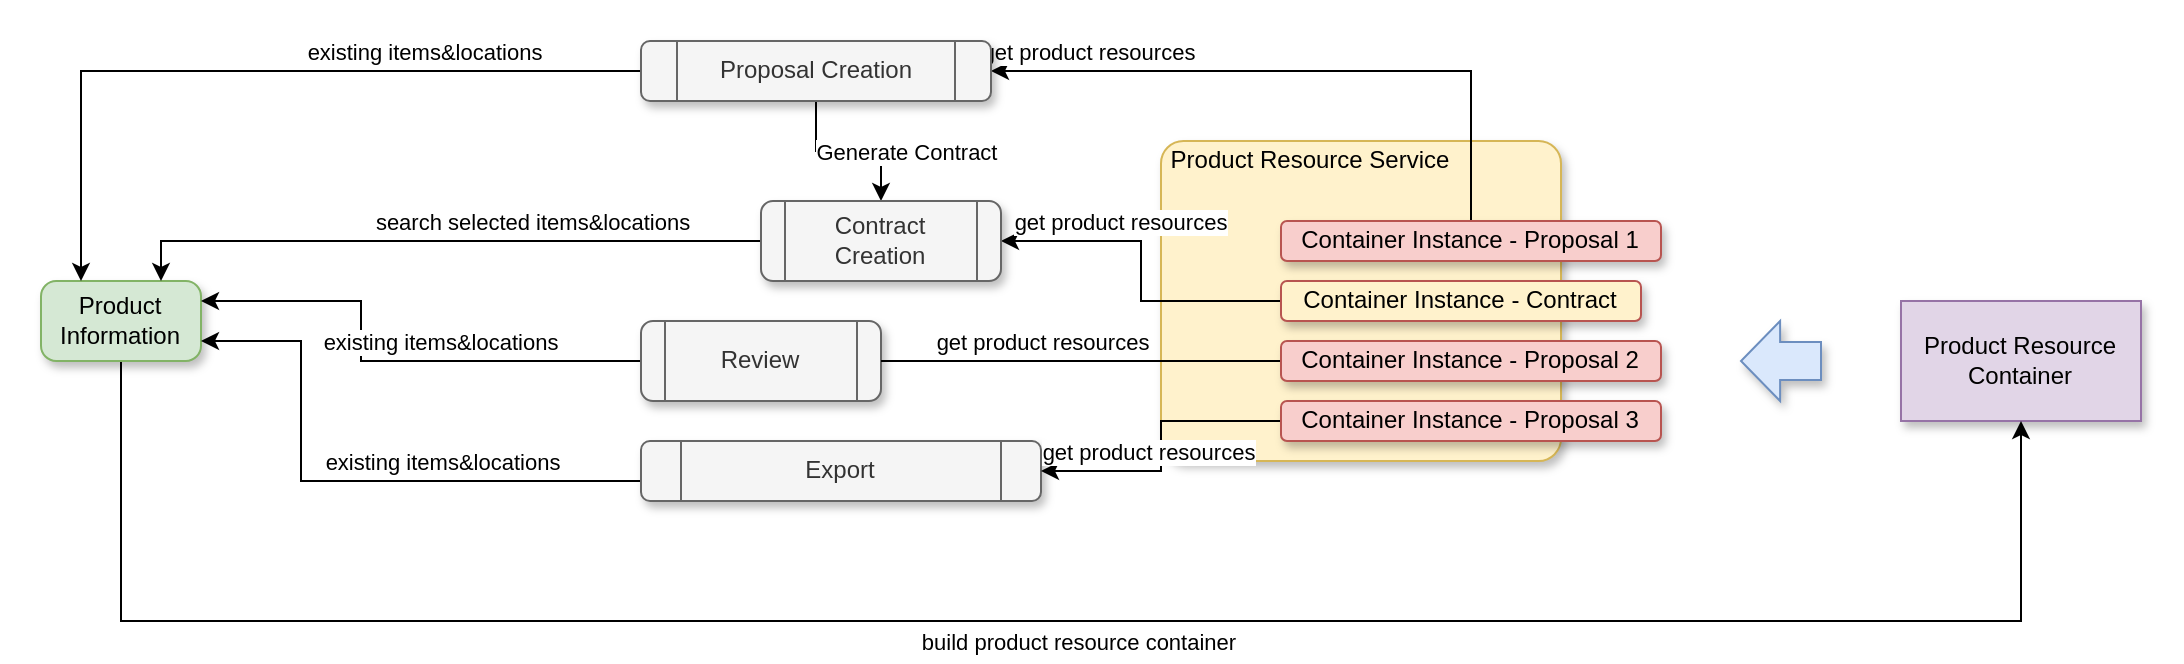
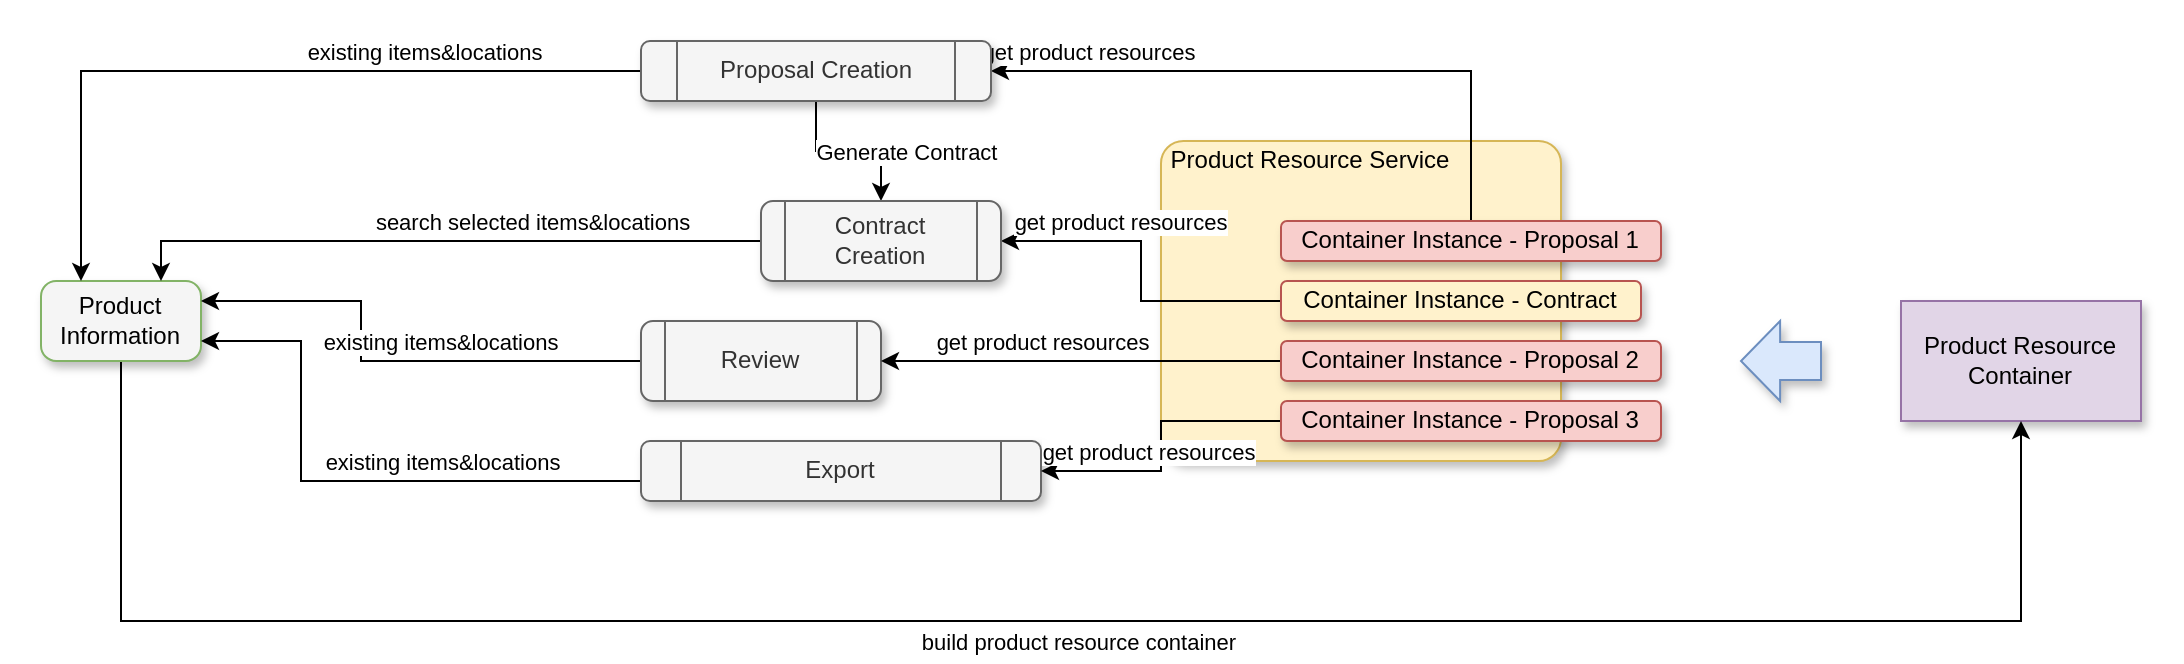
(121, 321) -> (121, 321)
(890, 361) -> (896, 361)
